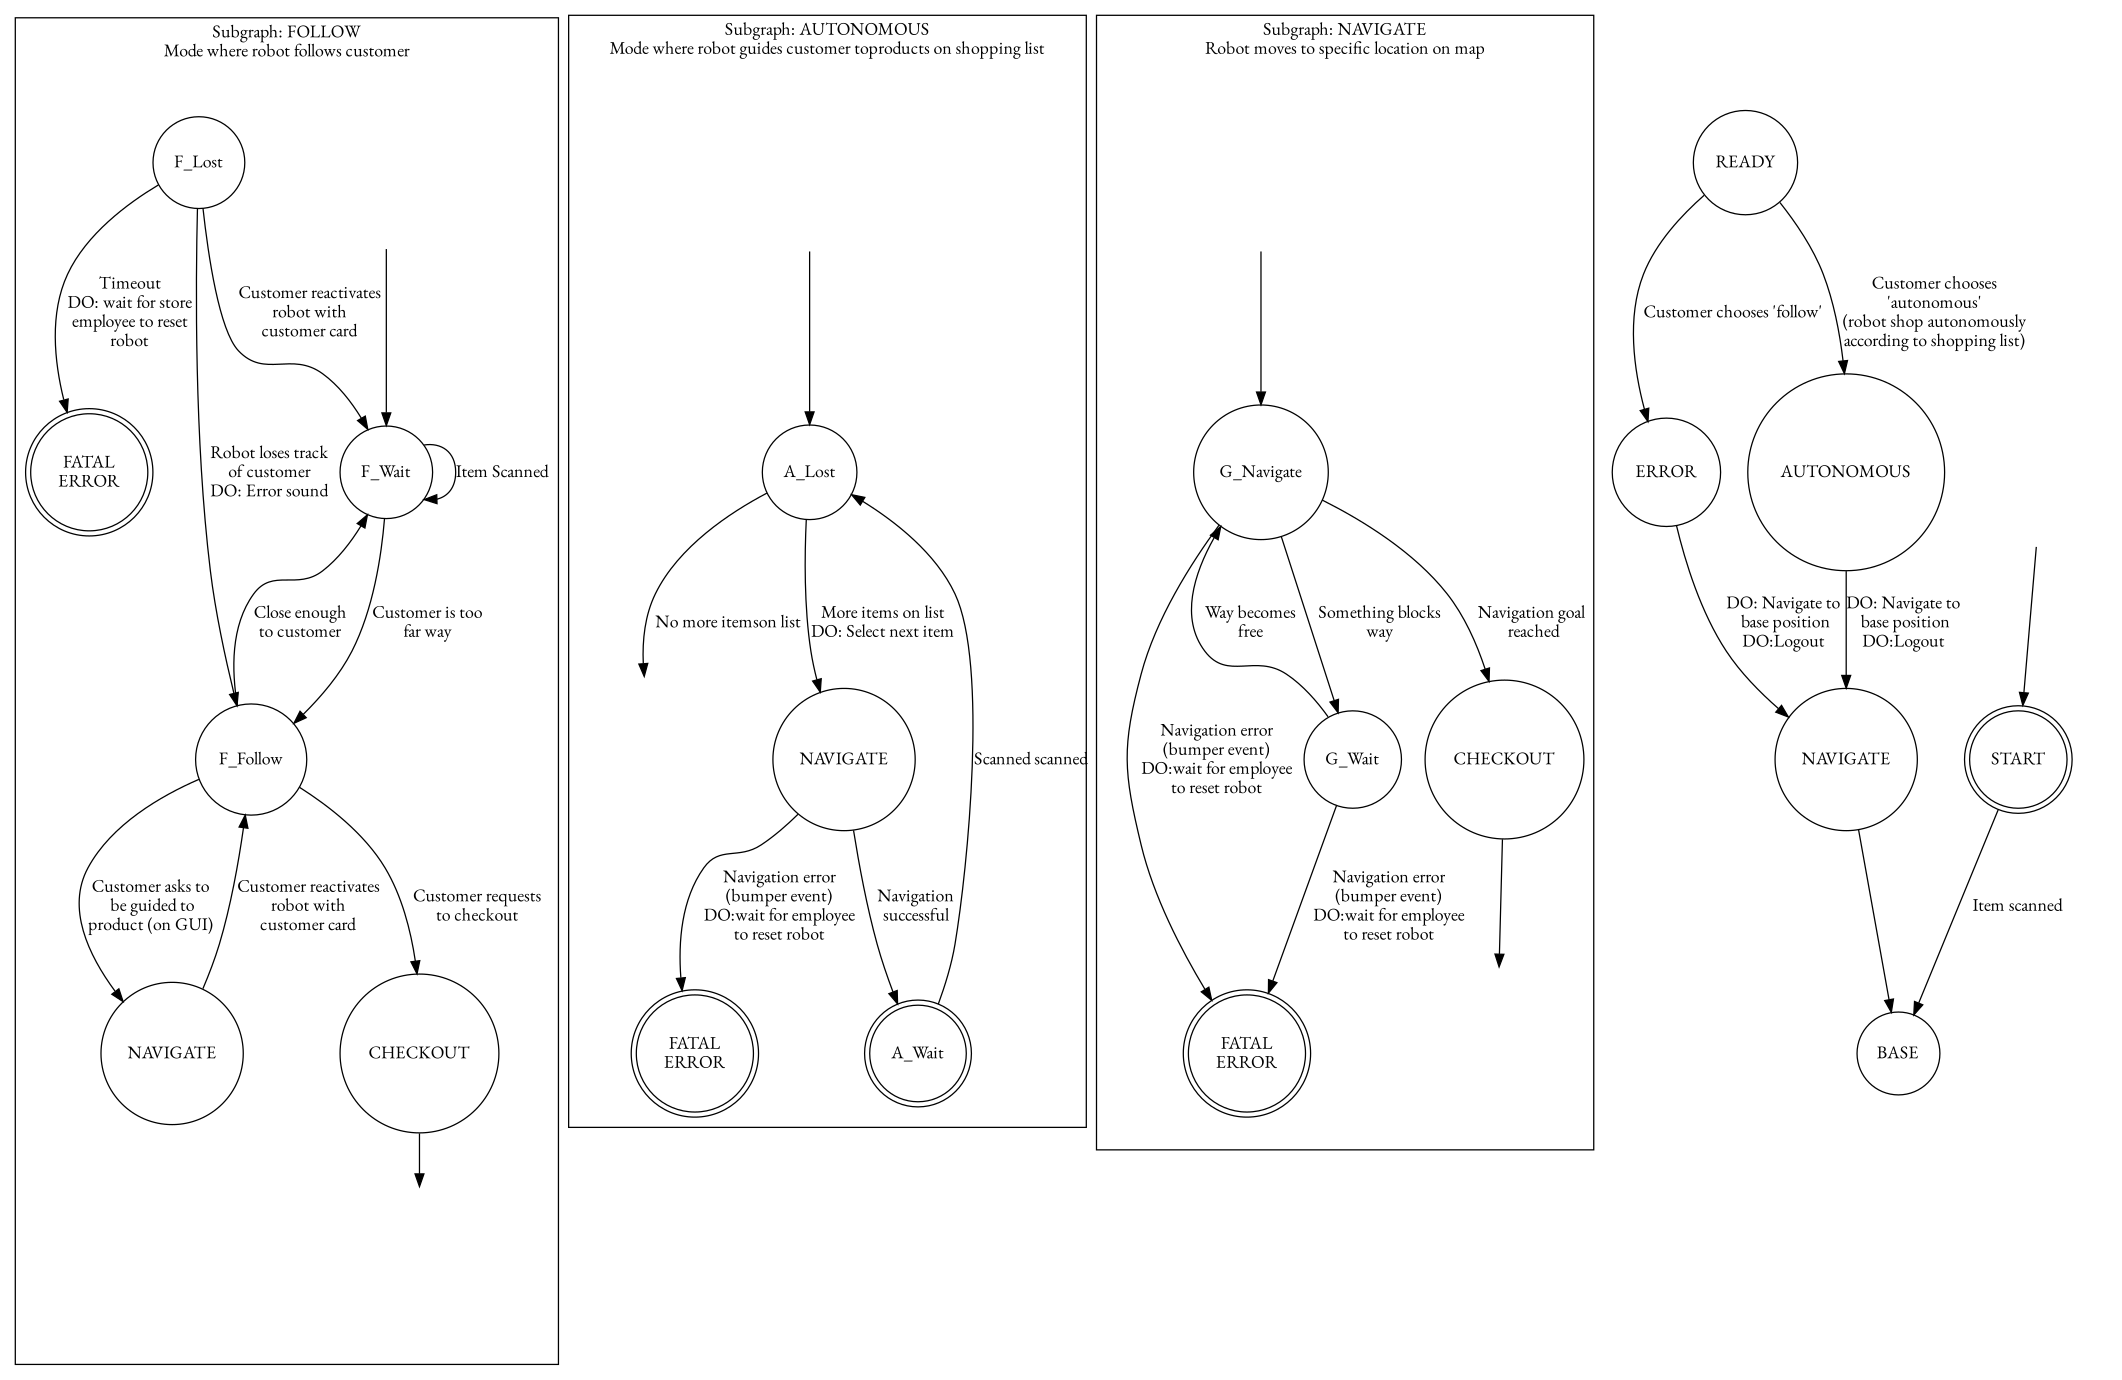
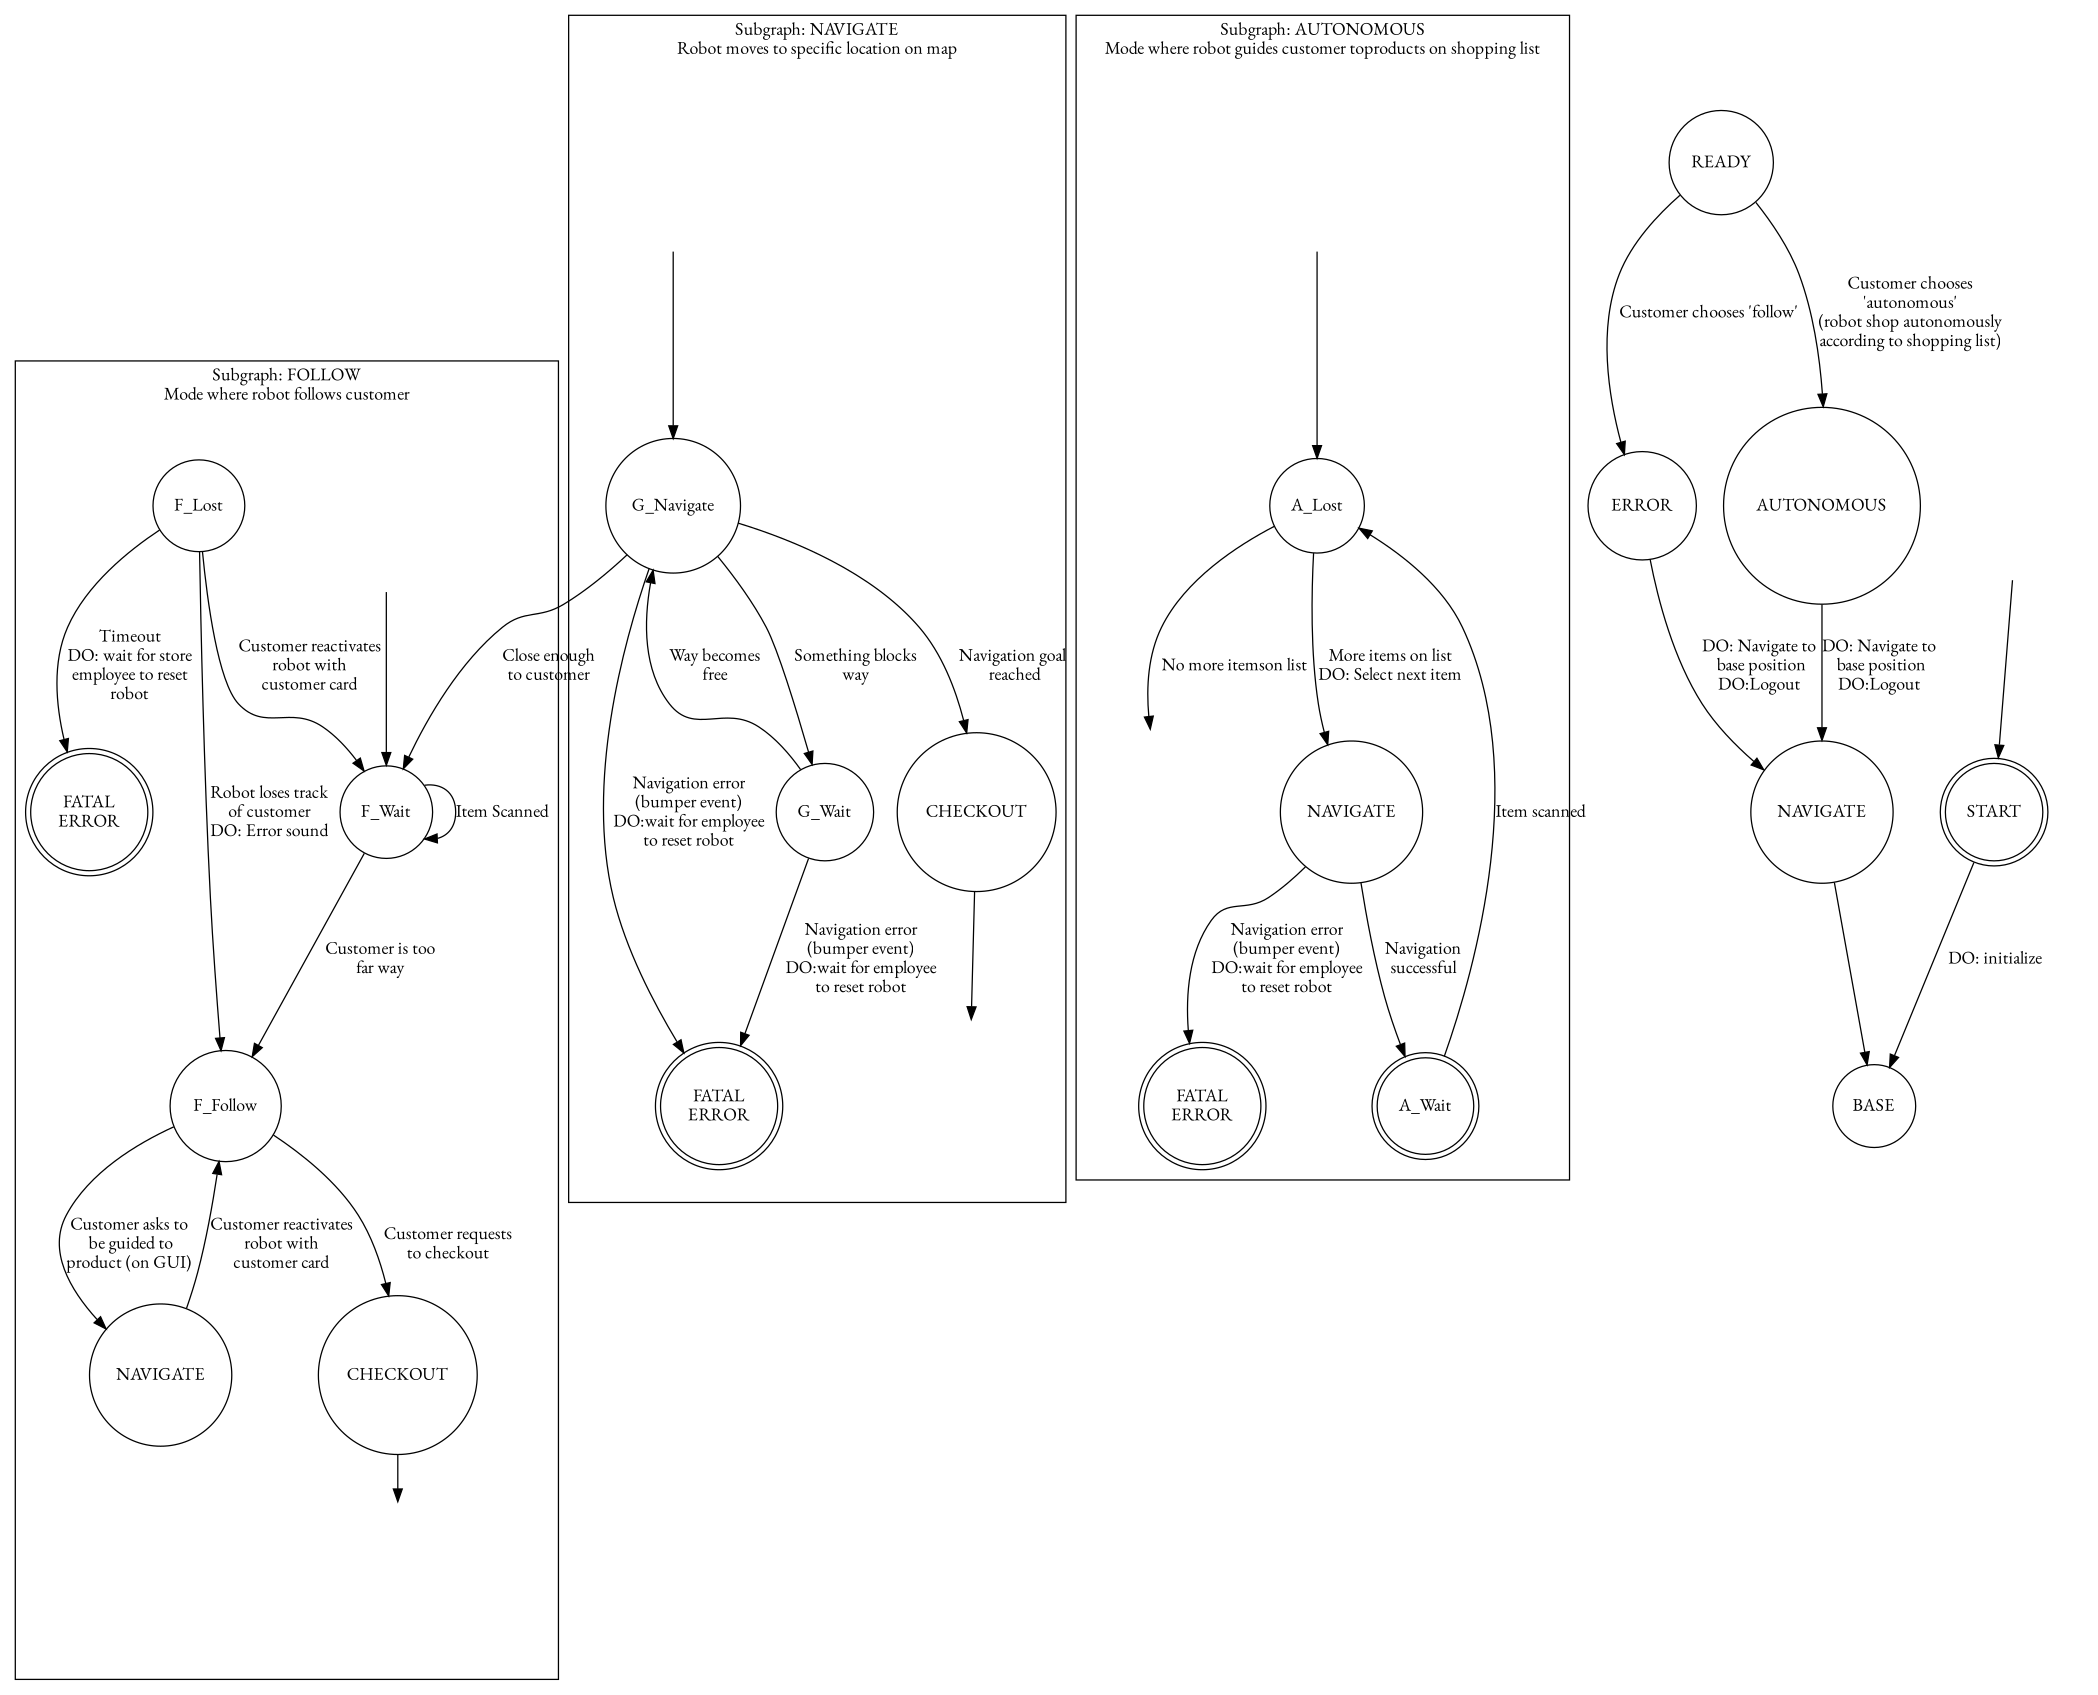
(260, 587) -> (497, 632)
(1031, 759) -> (1541, 812)
(2018, 906) -> (1995, 959)
